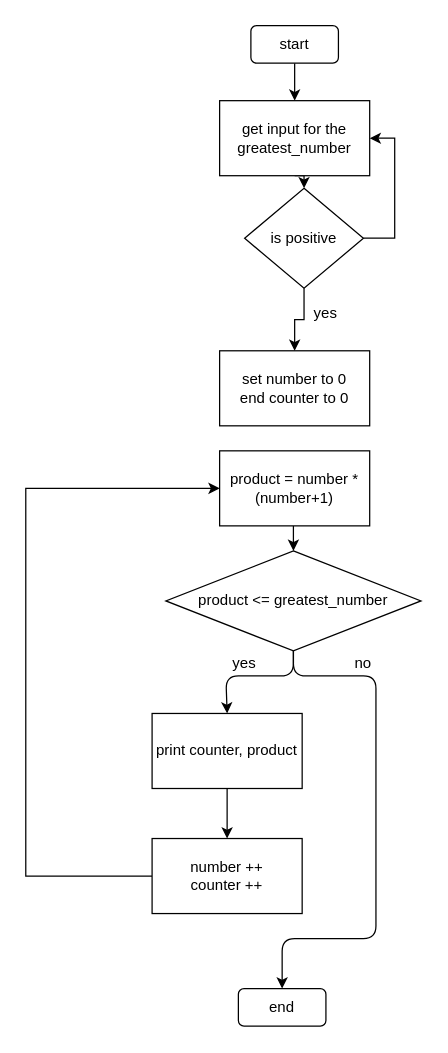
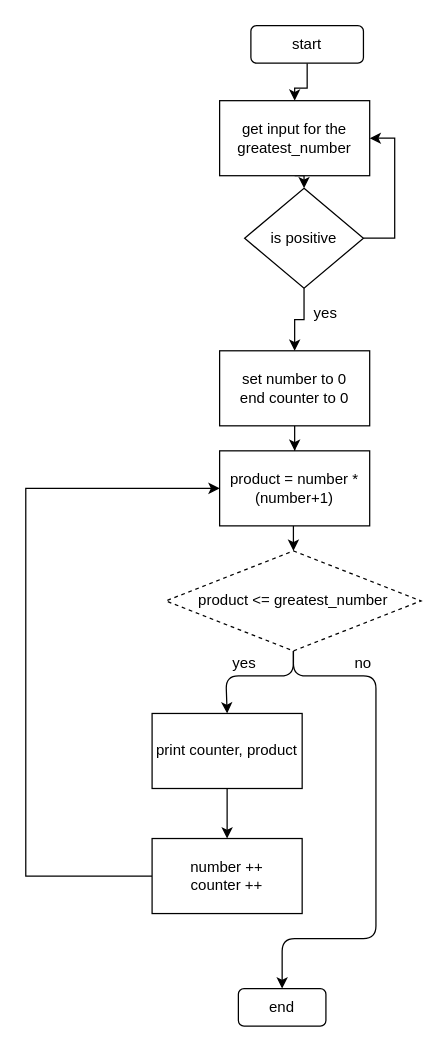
(294, 44) -> (307, 44)
none -> (294, 443)
(293, 601) -> (293, 601)
